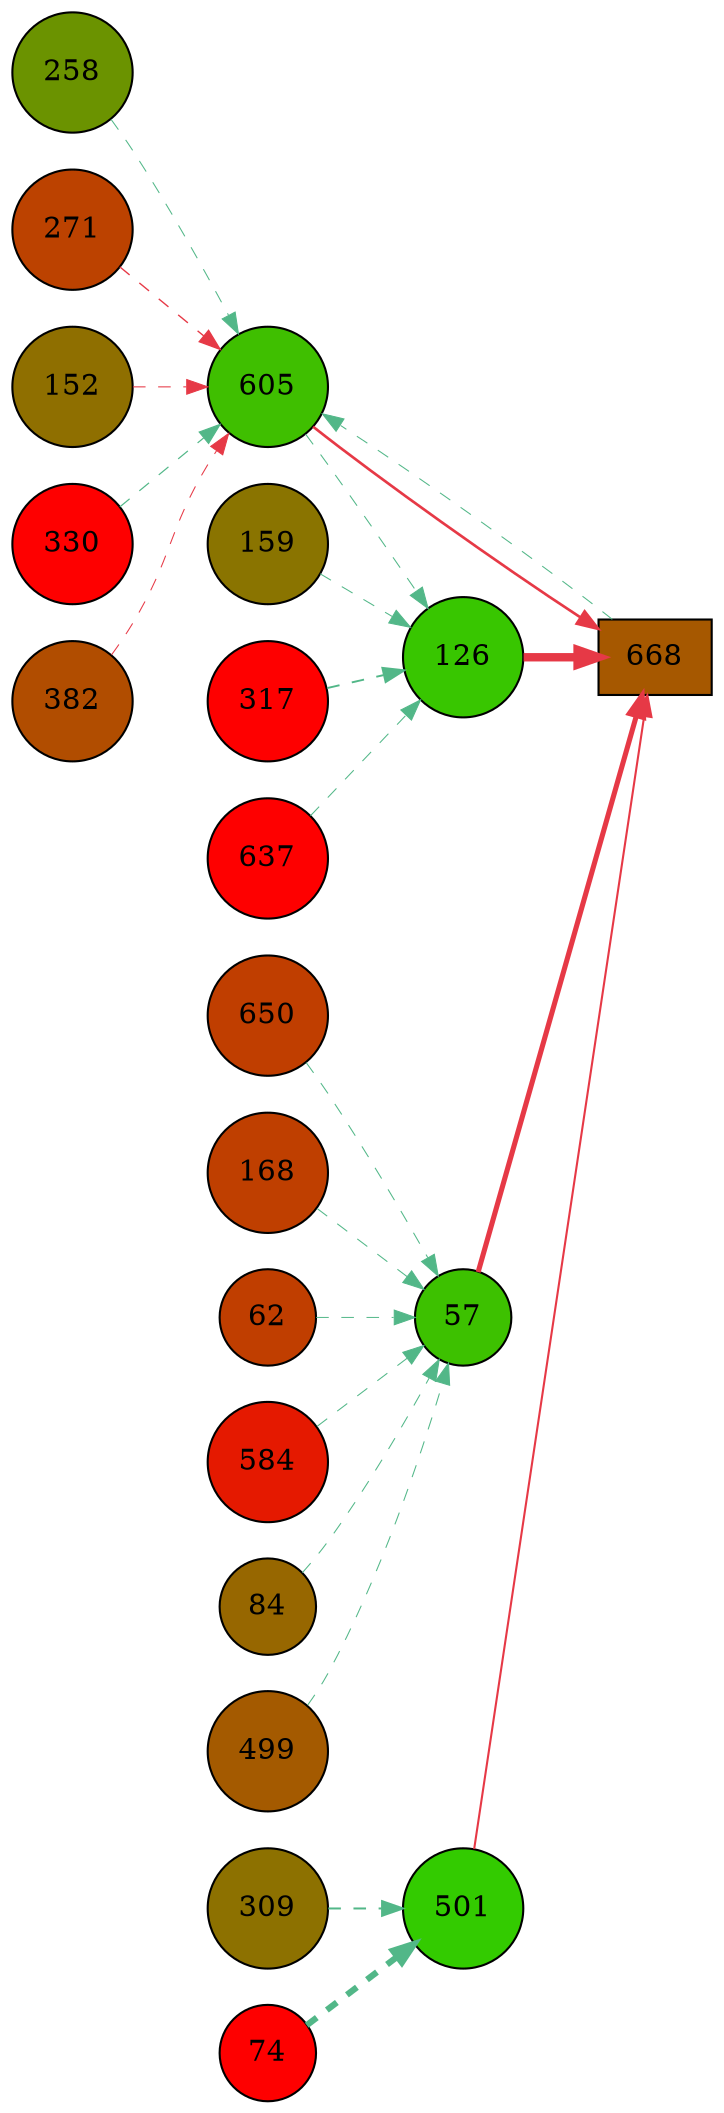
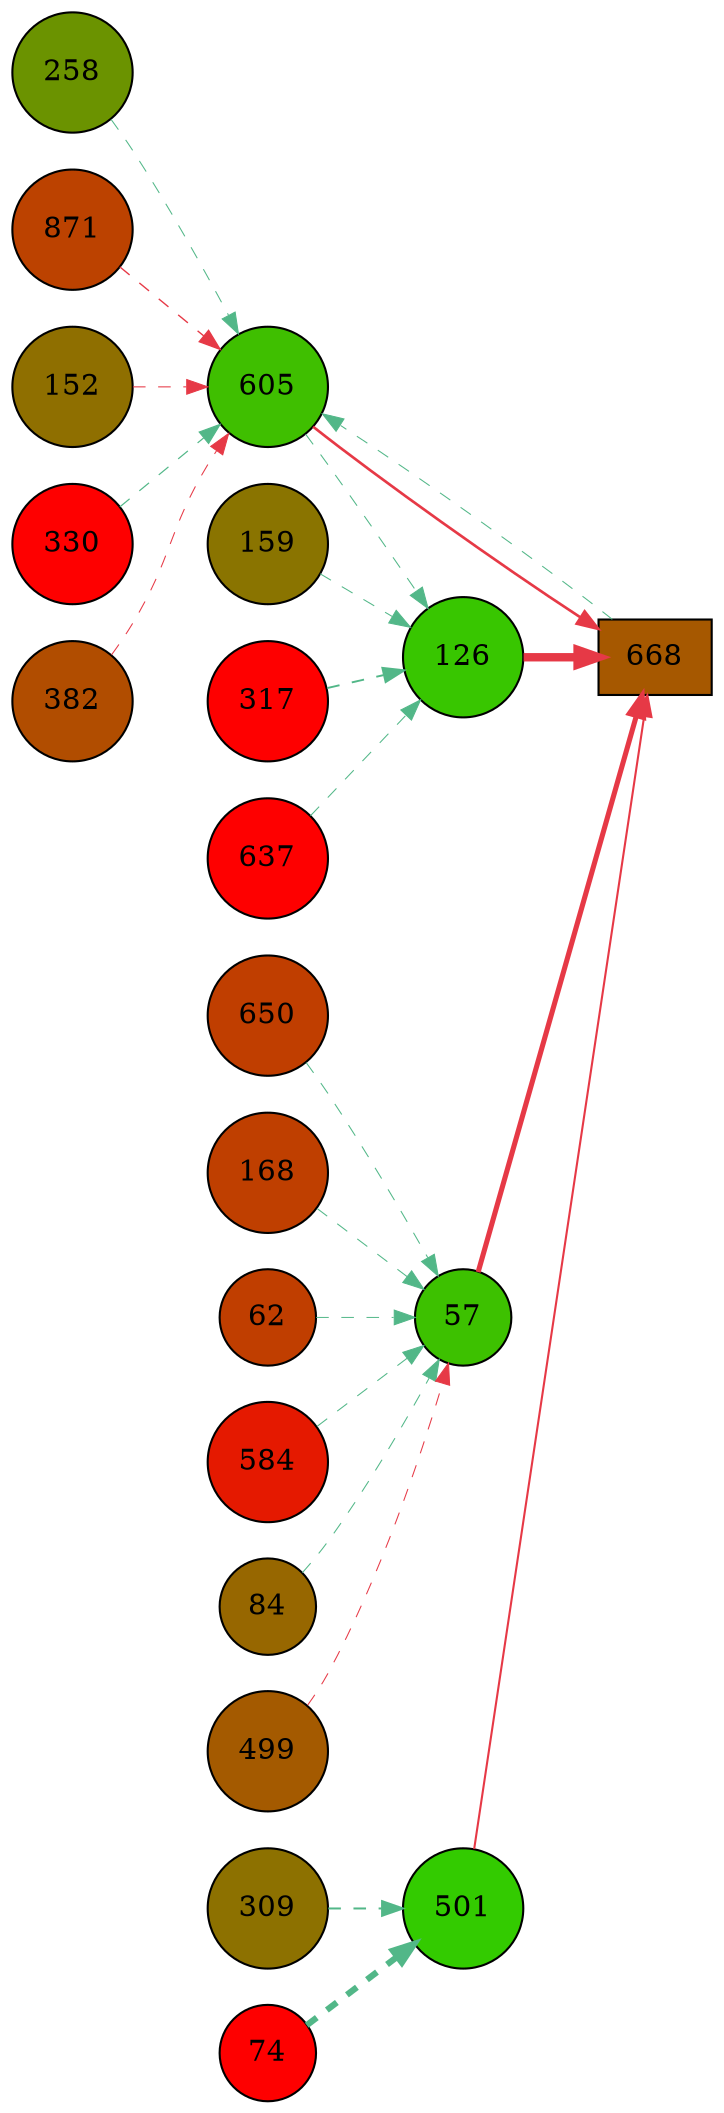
(73, 230) -> (73, 230)
(385, 1549) -> (385, 1549)
